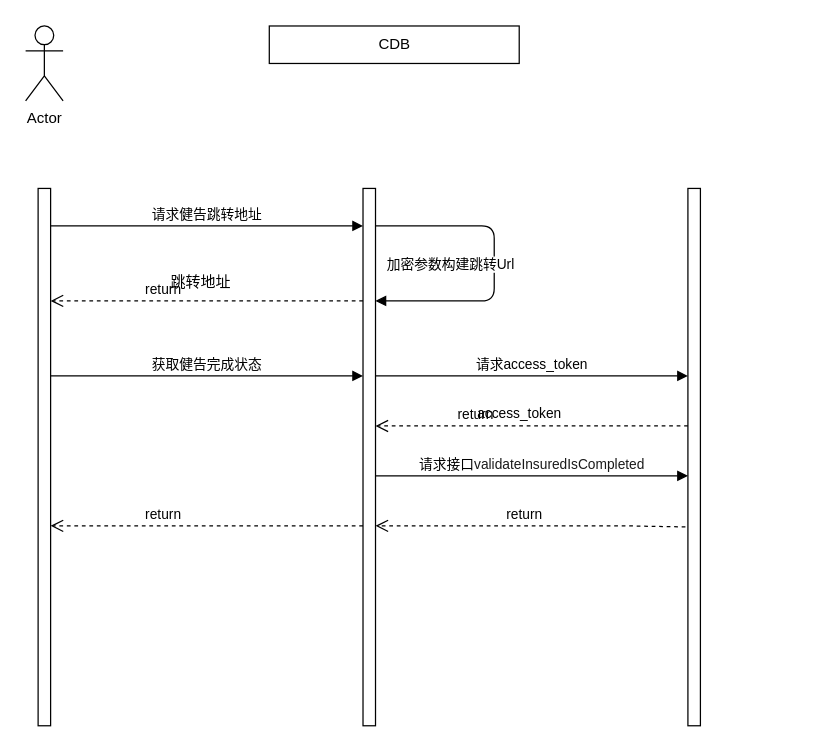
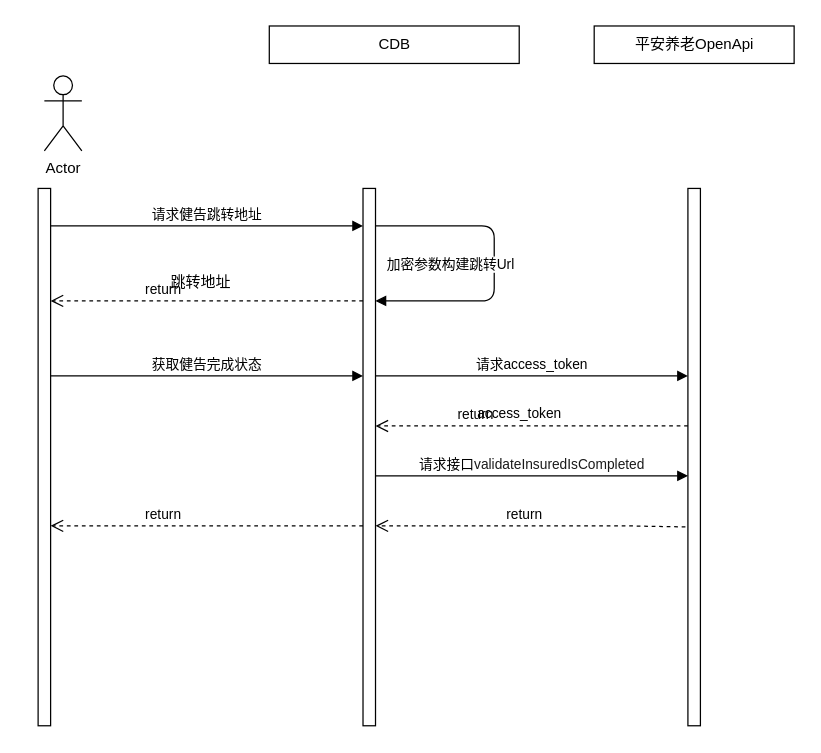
none -> (694, 44)
(44, 63) -> (63, 113)
